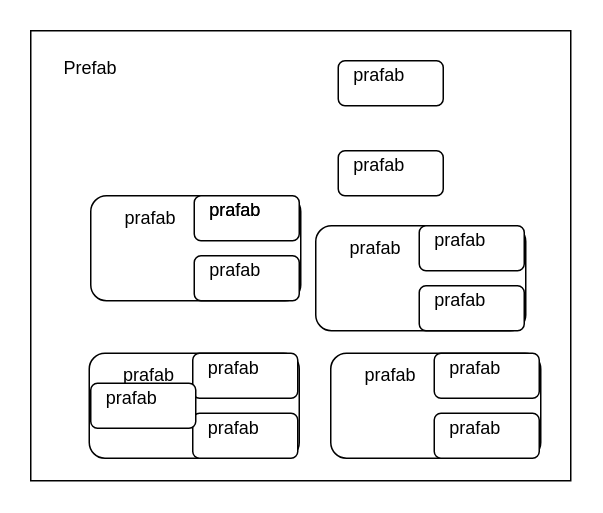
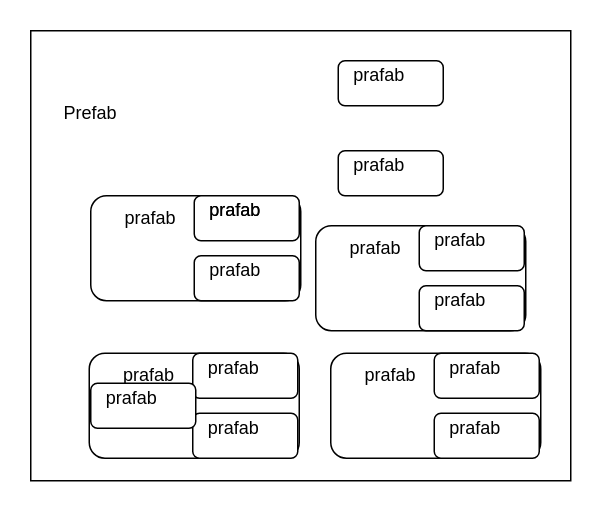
(91, 68) -> (91, 113)
